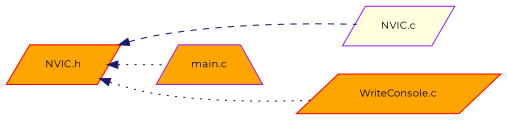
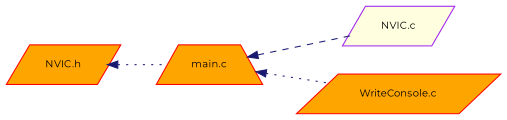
(242, 26) -> (304, 45)
(209, 65) -> (209, 65)
(211, 100) -> (298, 78)
